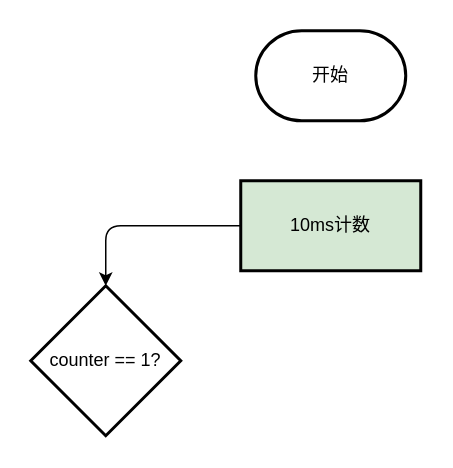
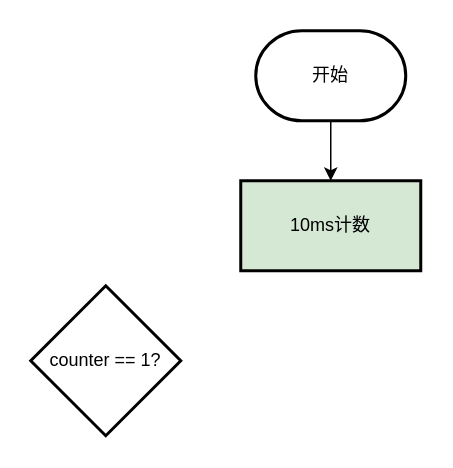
none -> (331, 146)
(153, 226) -> none
